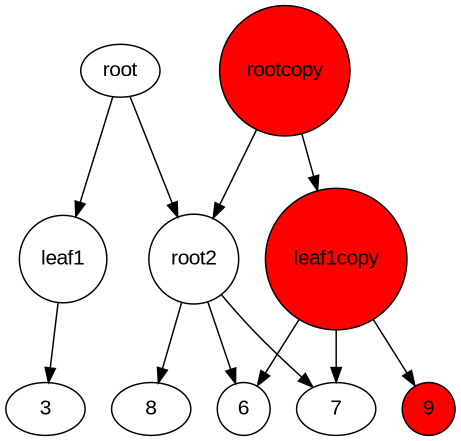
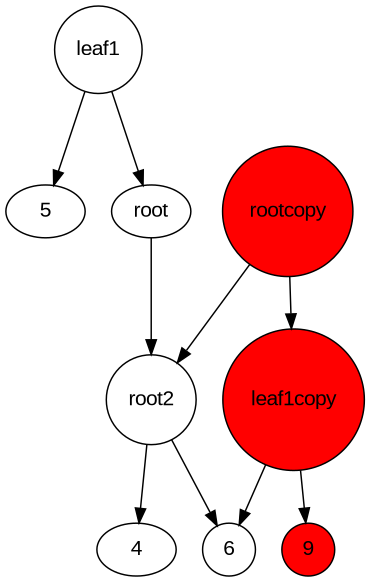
(97, 149) -> (125, 132)
(46, 409) -> (46, 211)
(151, 409) -> (137, 550)
(336, 409) -> none
